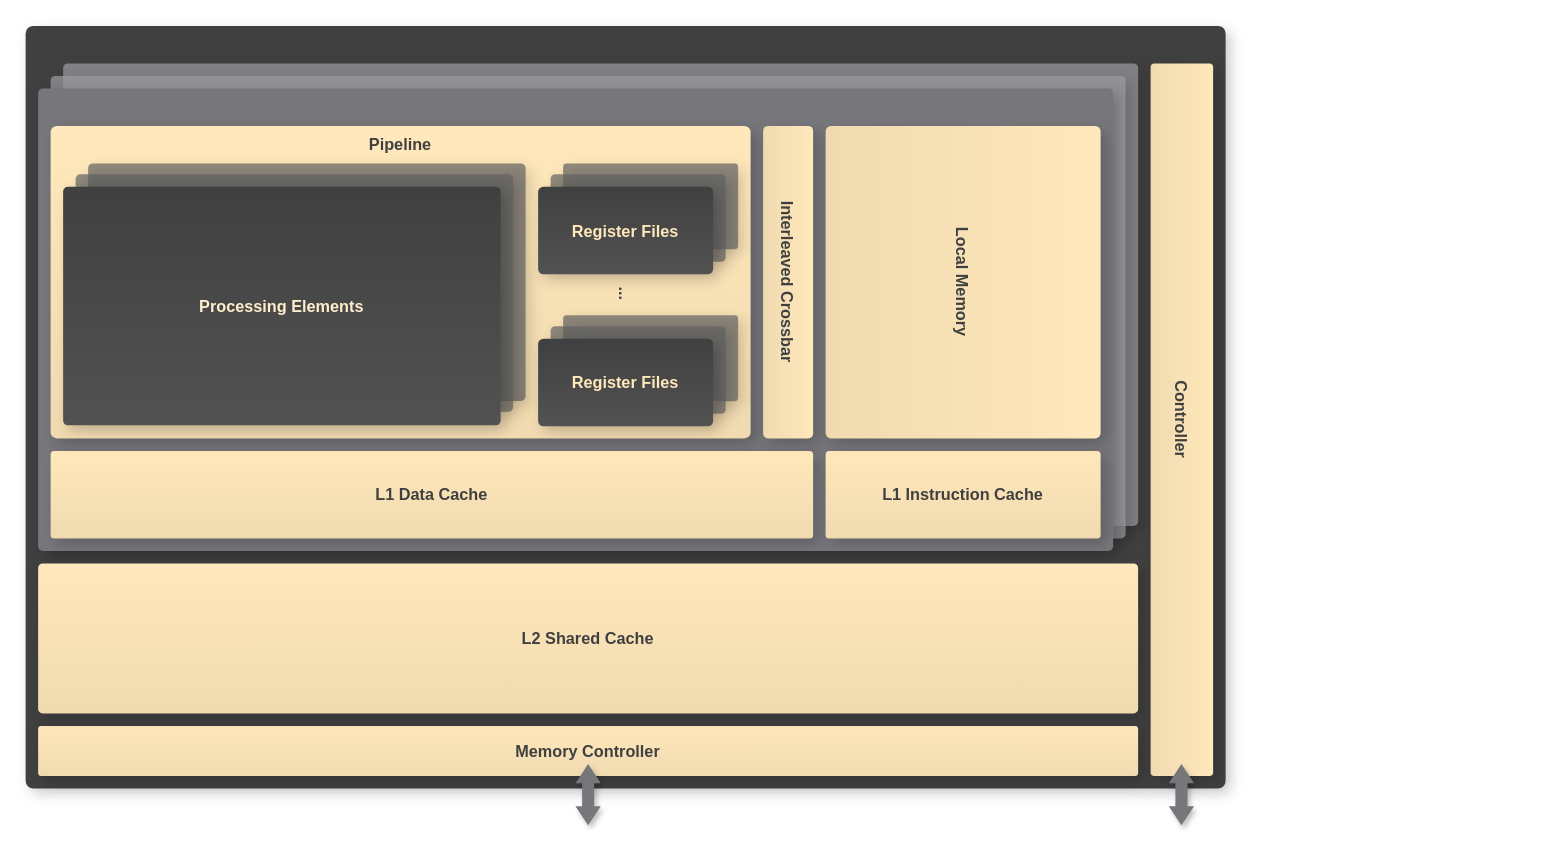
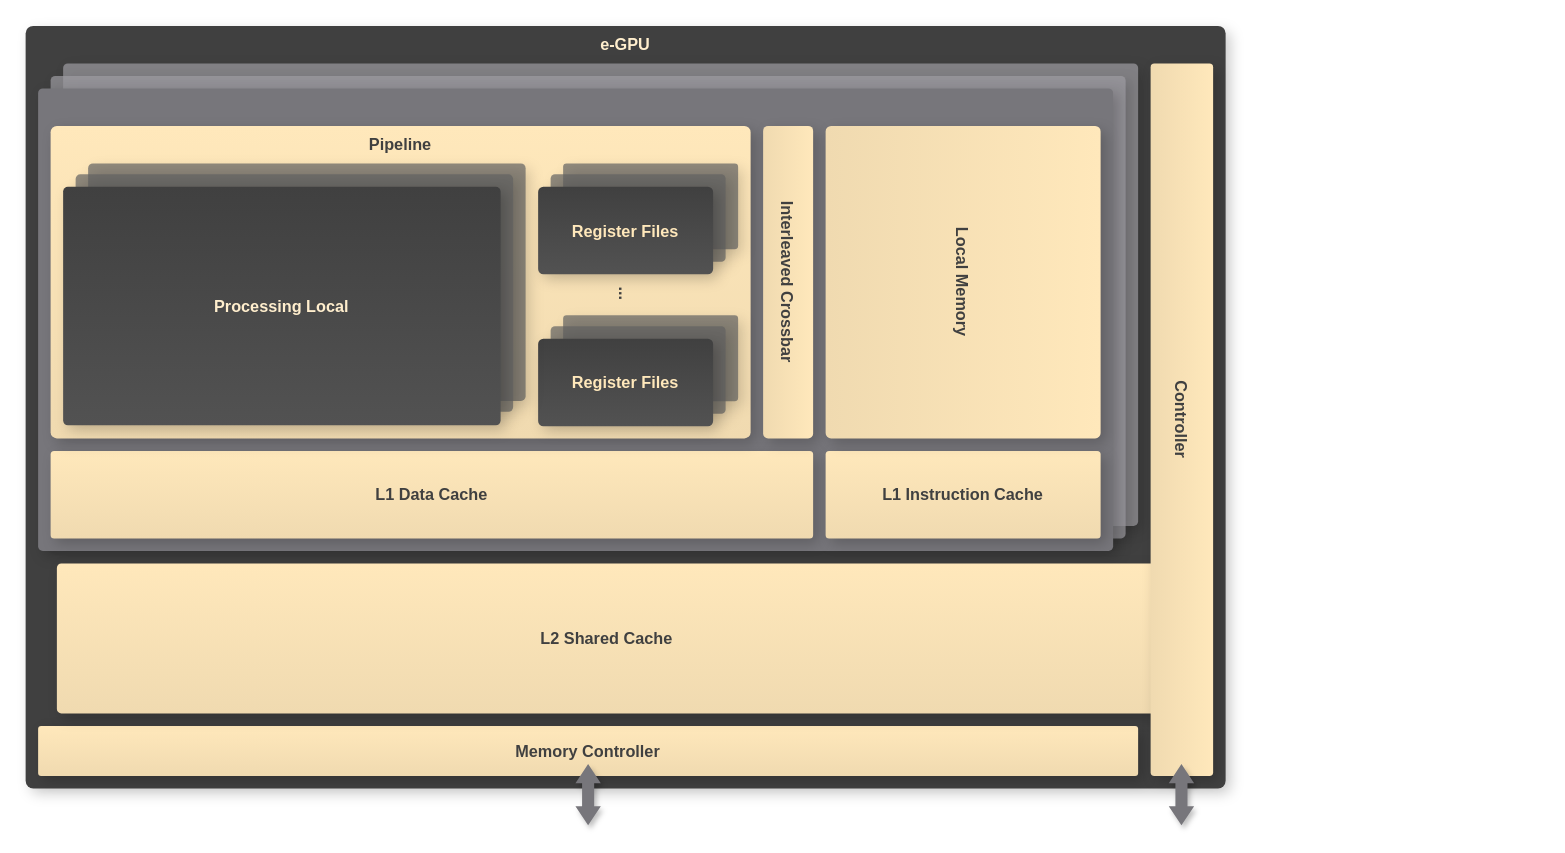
none -> (626, 44)
(282, 306) -> (282, 306)
(588, 638) -> (607, 638)
